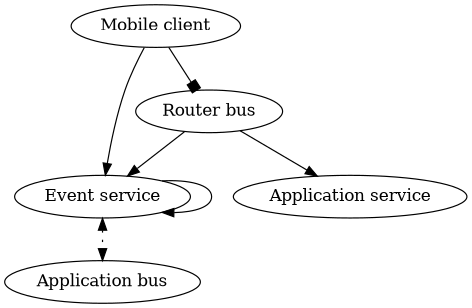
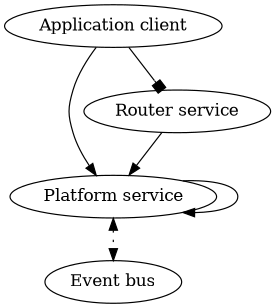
(156, 26) -> (113, 26)
(209, 111) -> (177, 111)
(103, 197) -> (113, 197)
(350, 197) -> none
(103, 282) -> (113, 282)
